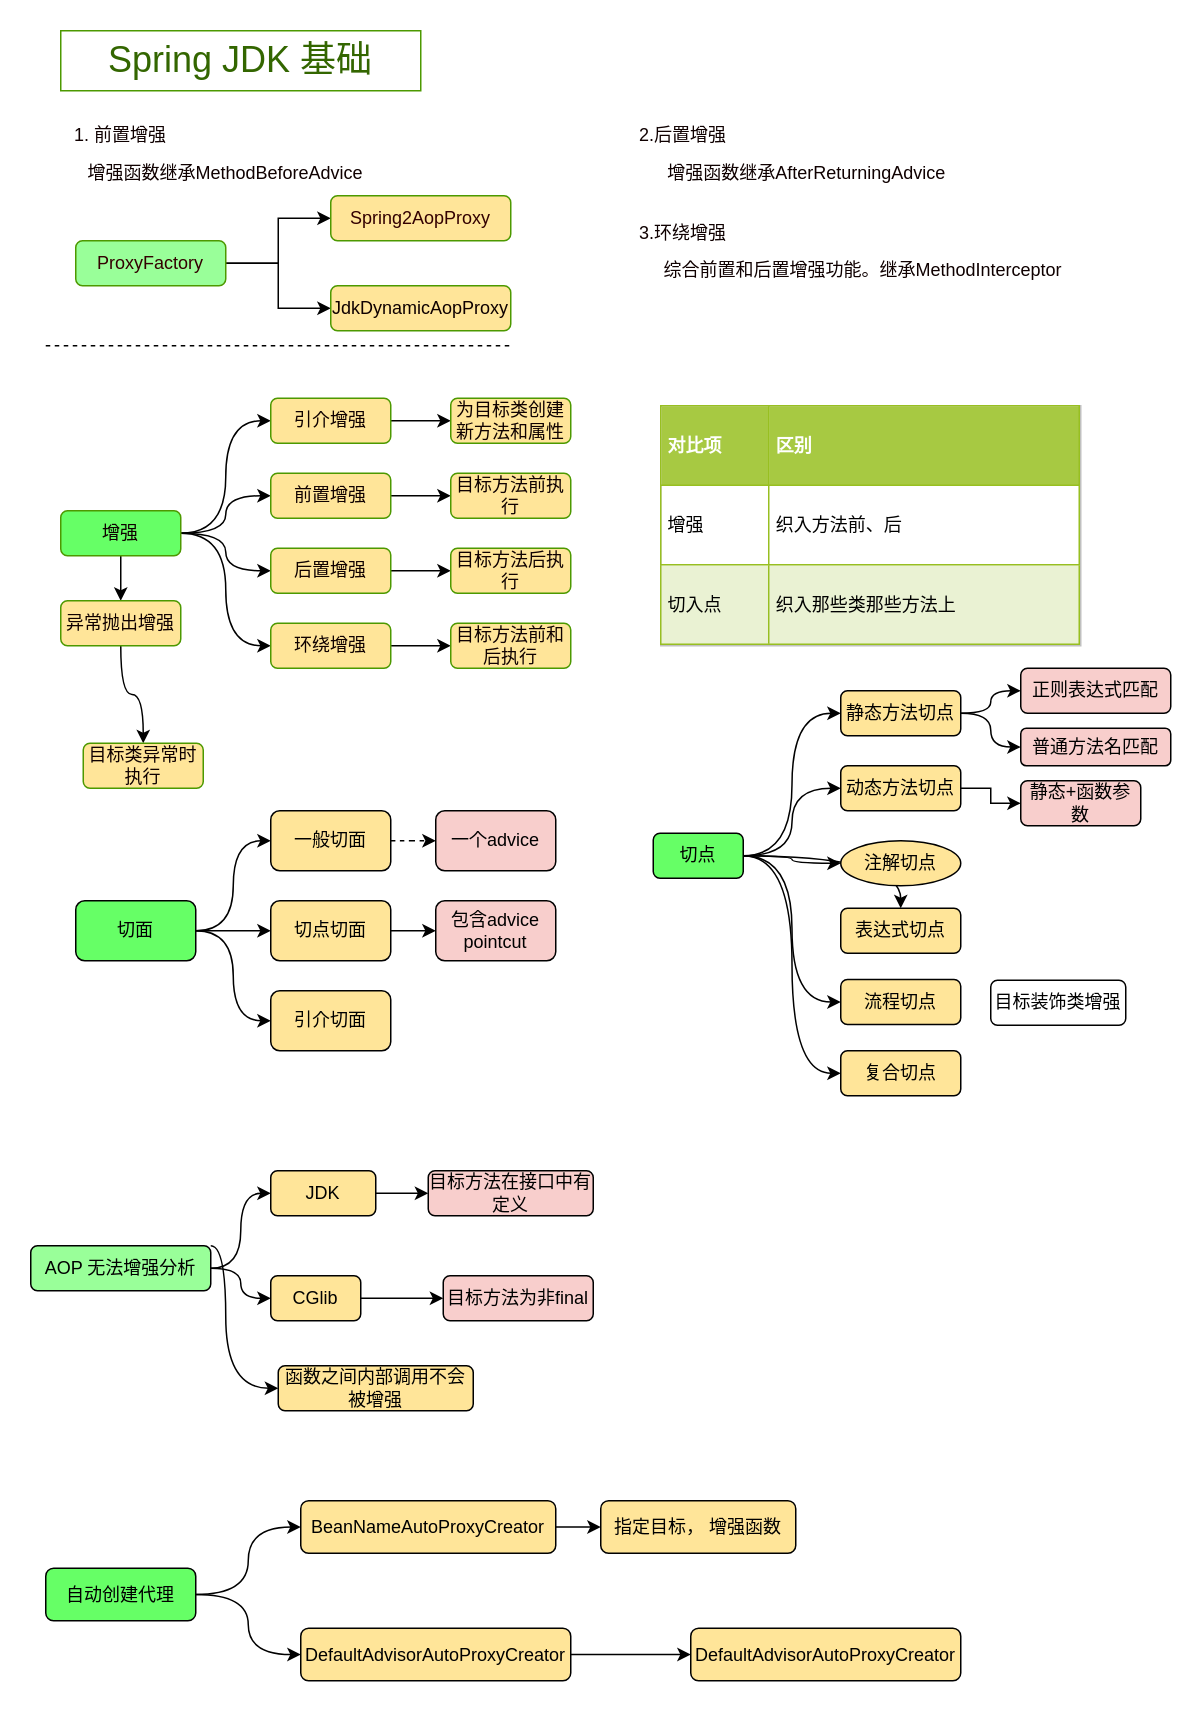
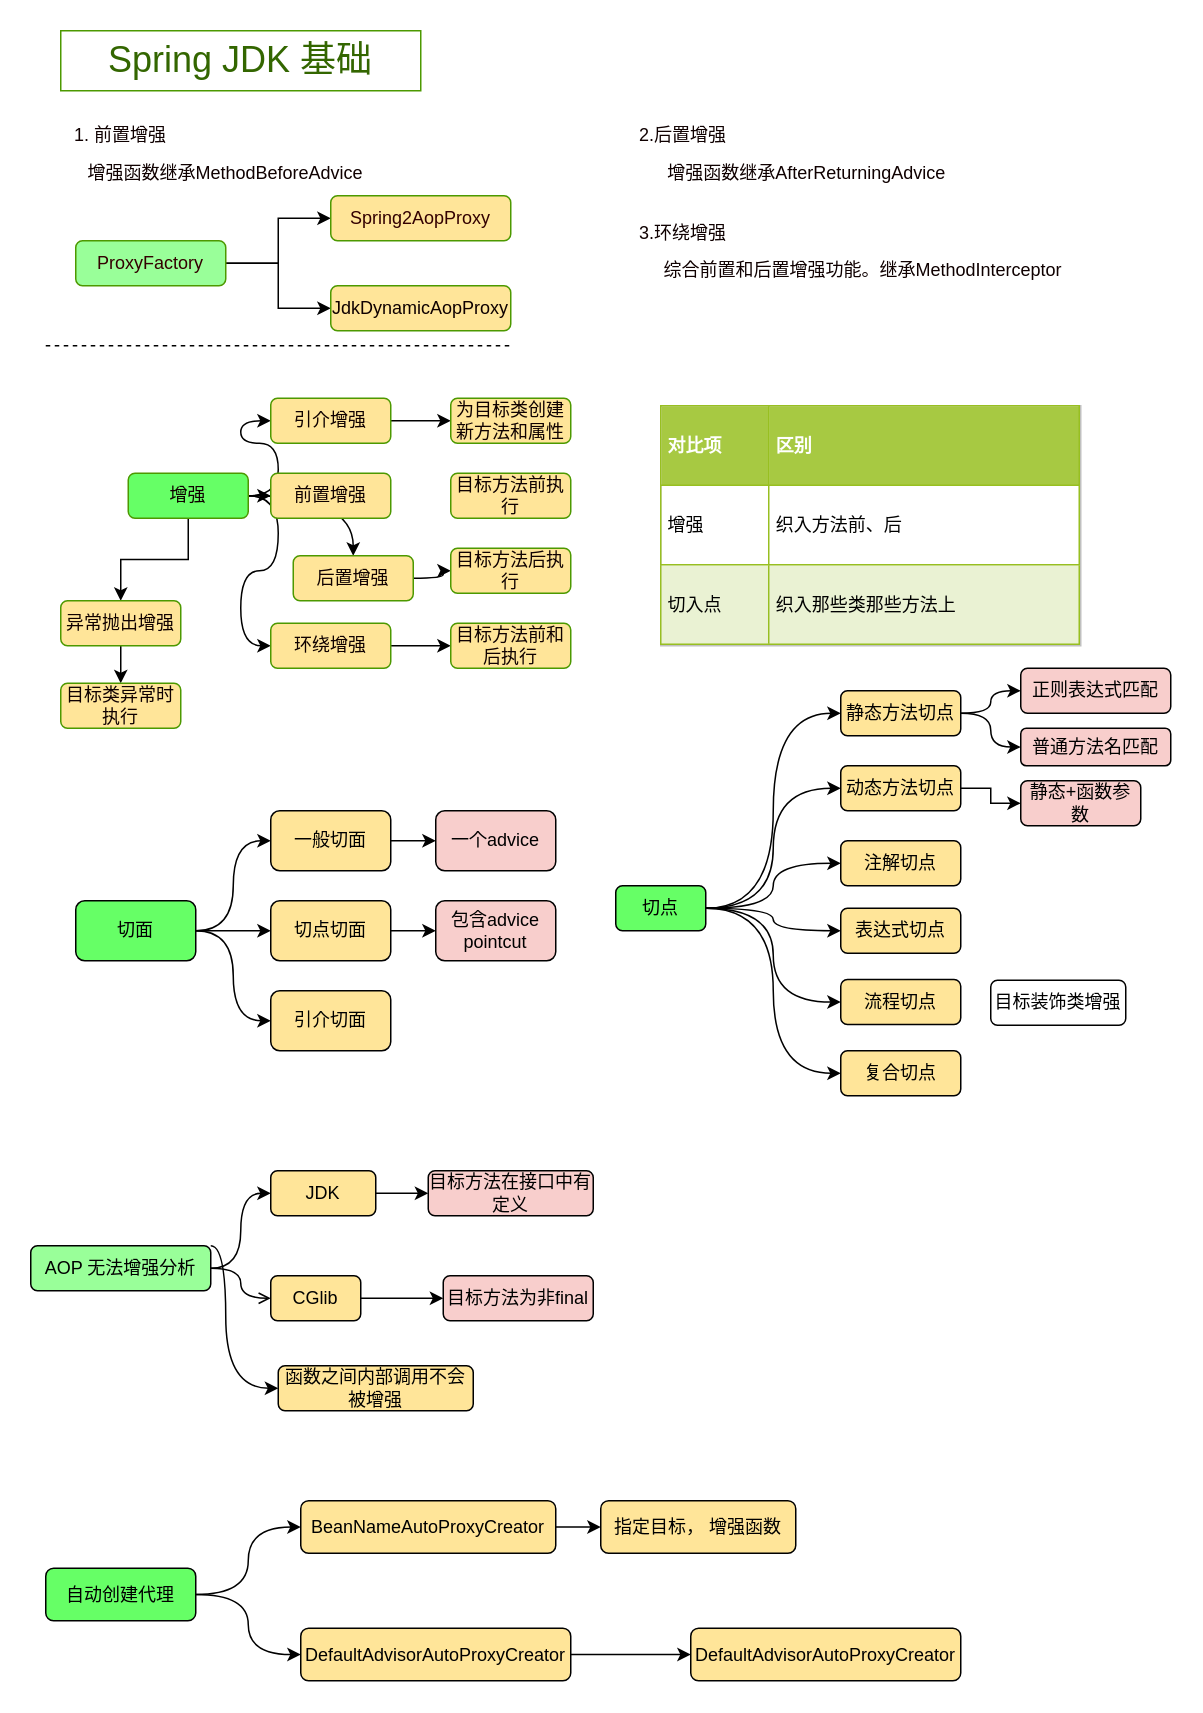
(417, 496) -> none
(121, 533) -> (188, 496)
(331, 571) -> (353, 578)
(143, 766) -> (121, 706)
(414, 841) -> (414, 841)
(698, 856) -> (661, 908)
(901, 863) -> (901, 863)
(249, 1296) -> (254, 1297)
